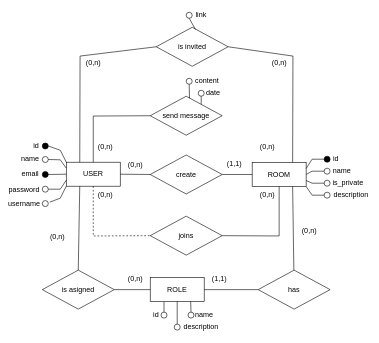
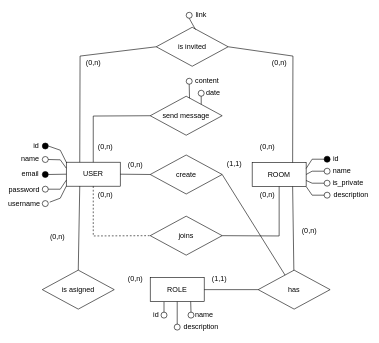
(237, 175) -> (254, 225)
(133, 290) -> none
